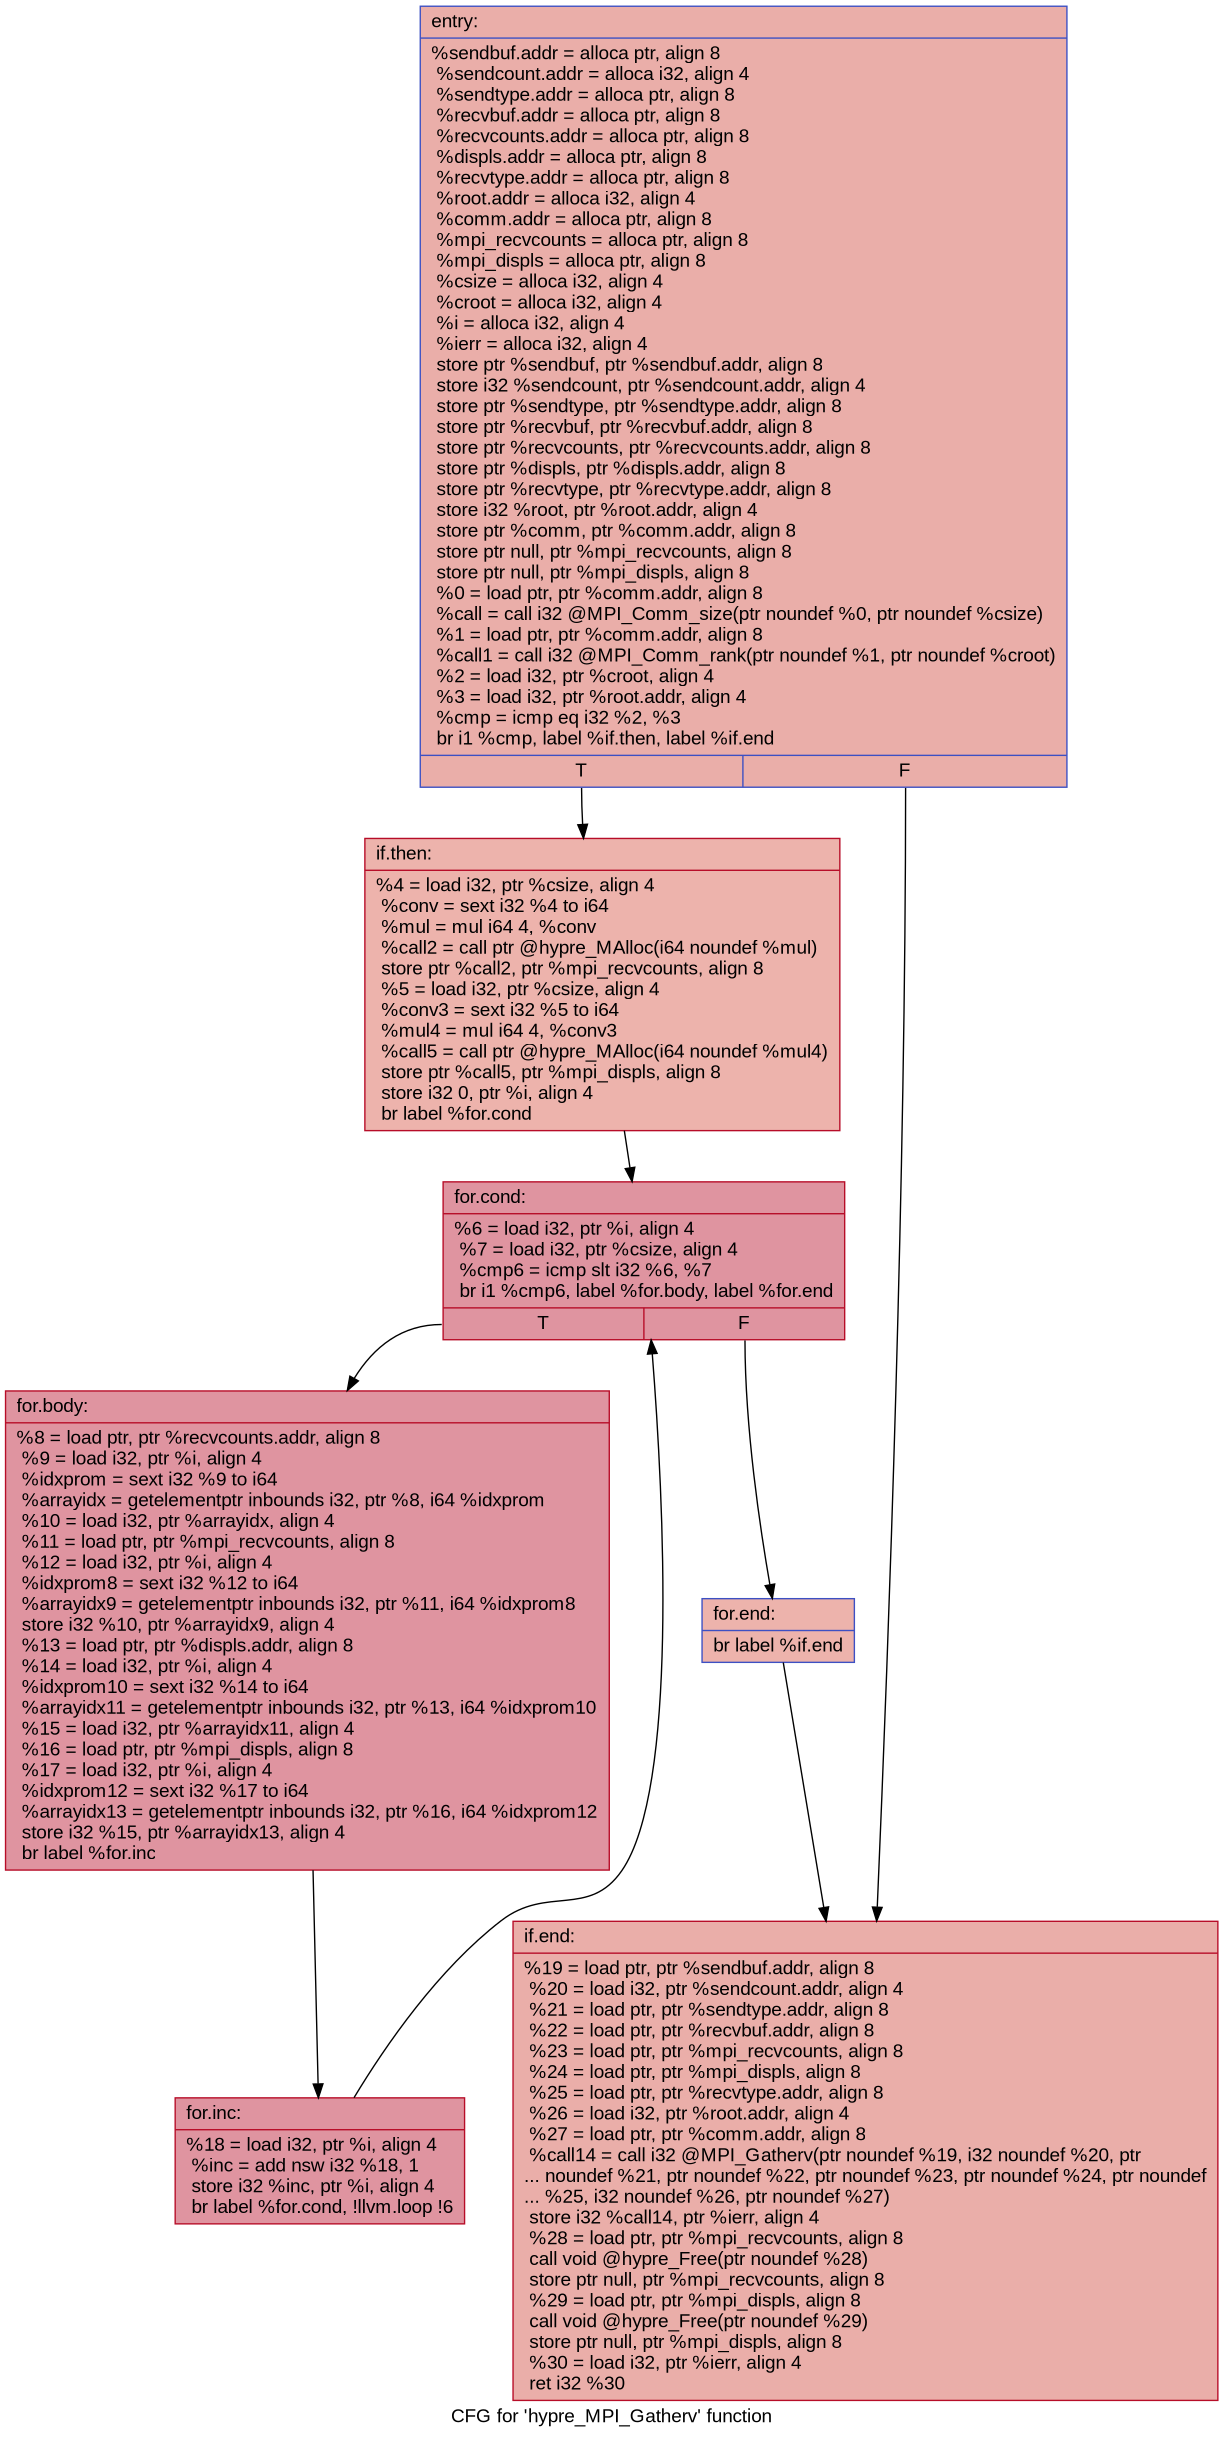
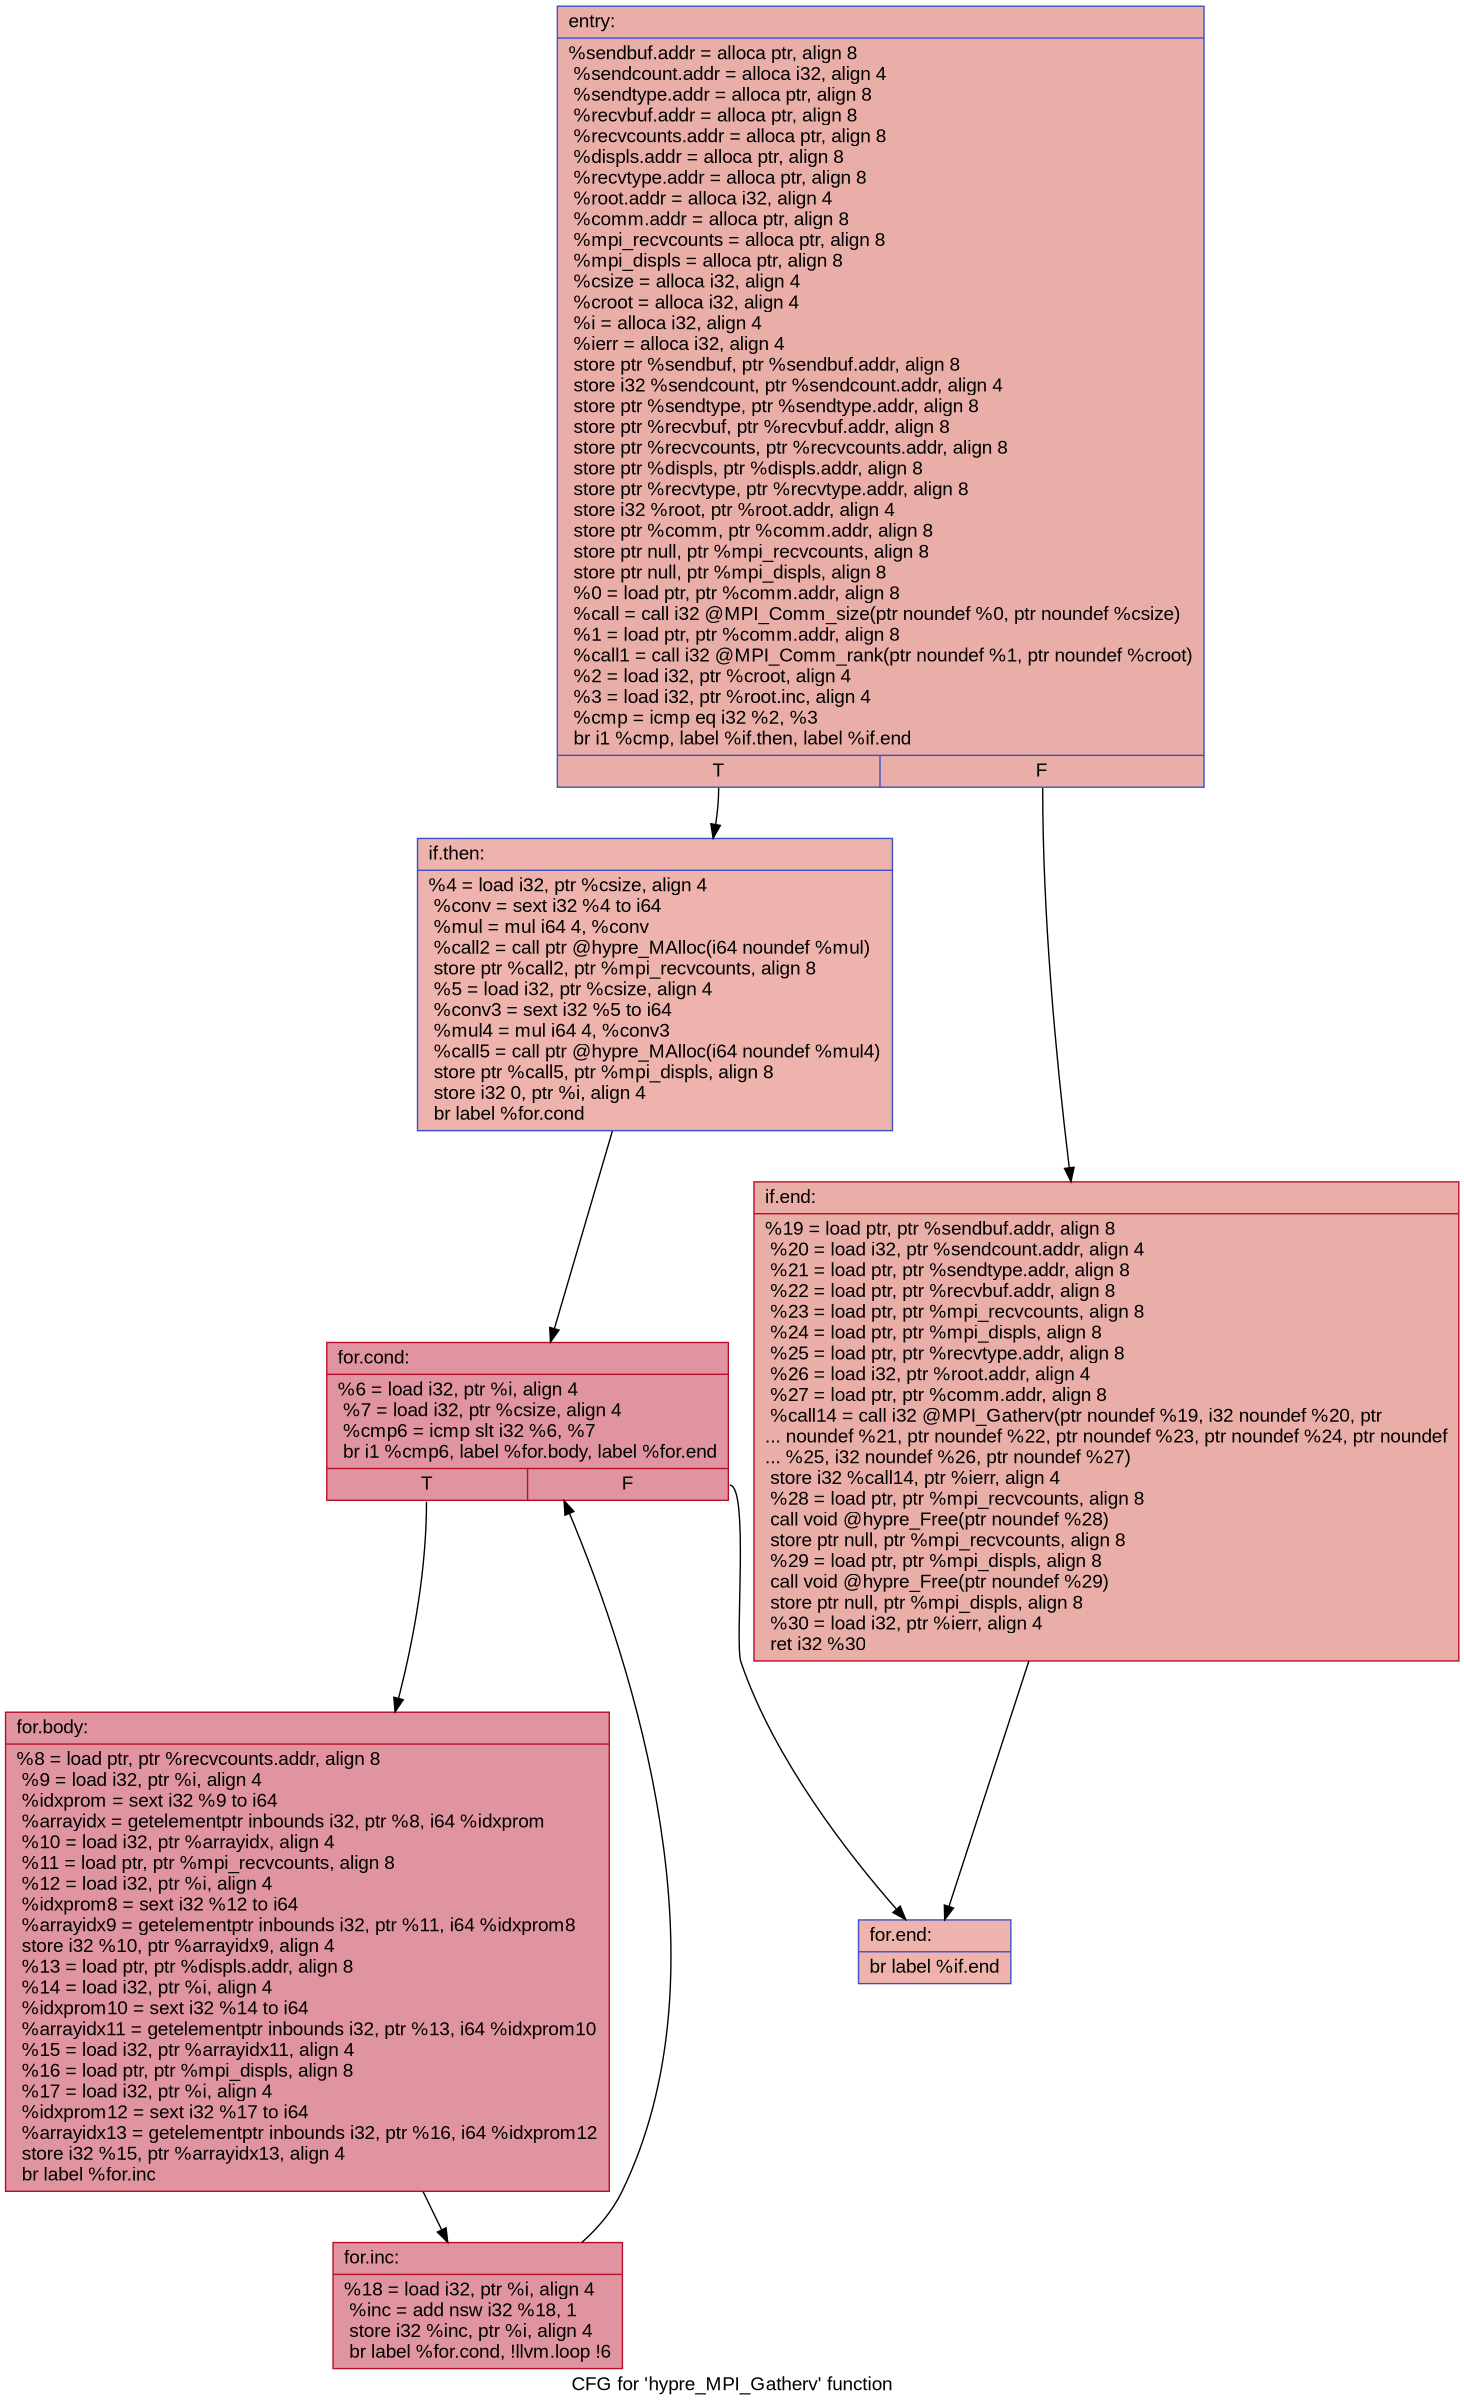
(589, 697) -> (720, 697)
(602, 985) -> (655, 985)
(804, 1785) -> (989, 1784)
